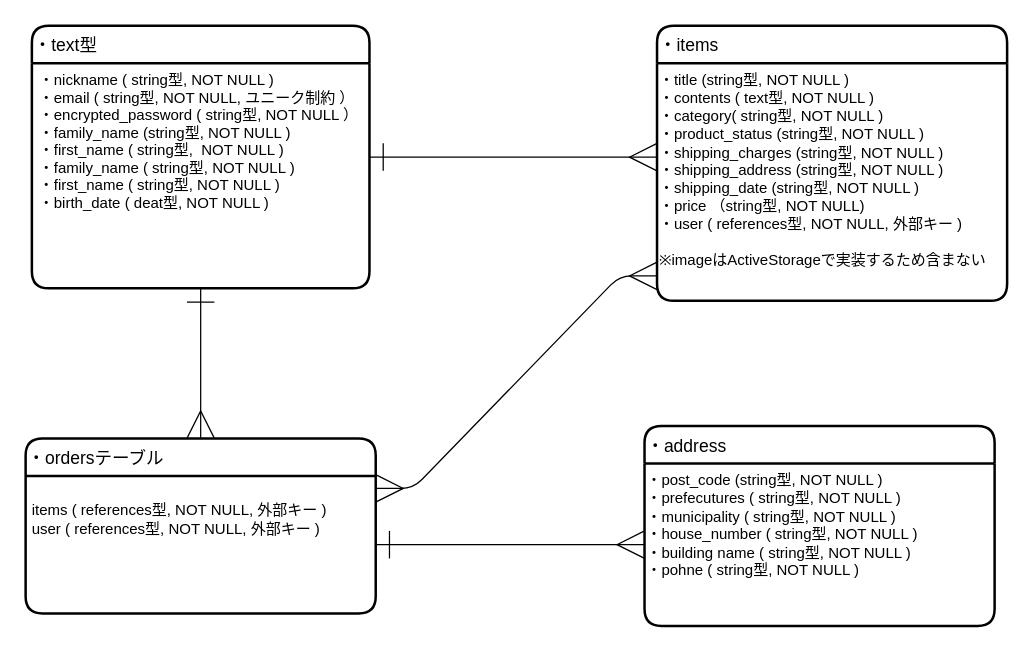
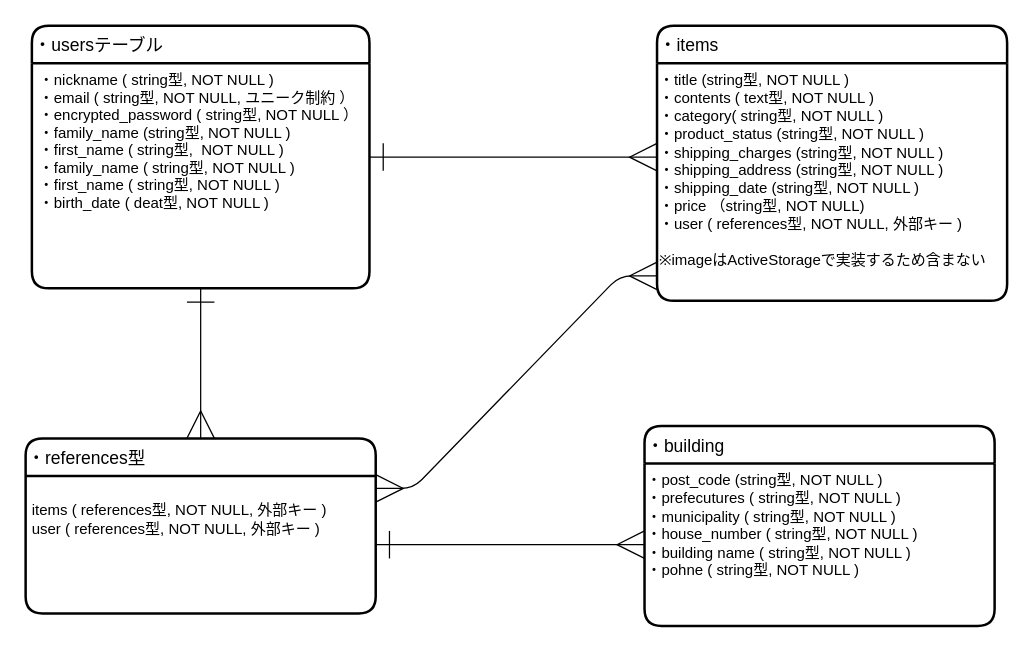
(71, 45) -> (102, 45)
(689, 445) -> (687, 445)
(101, 458) -> (94, 458)
